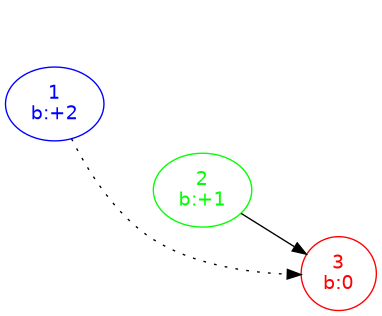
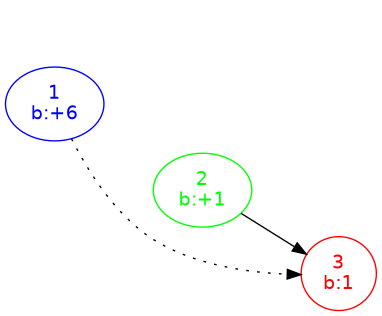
(55, 104) -> (55, 104)
(339, 274) -> (339, 274)
